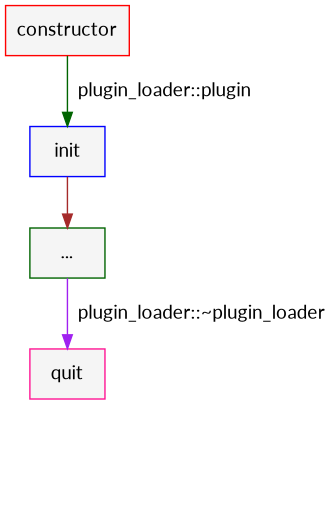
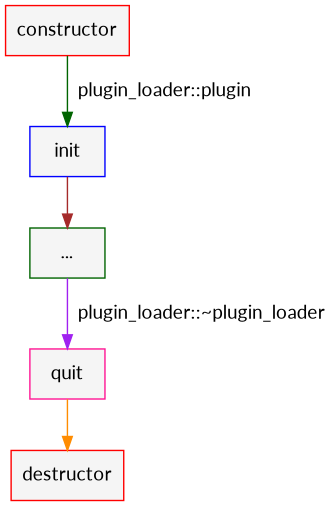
none -> (67, 475)
